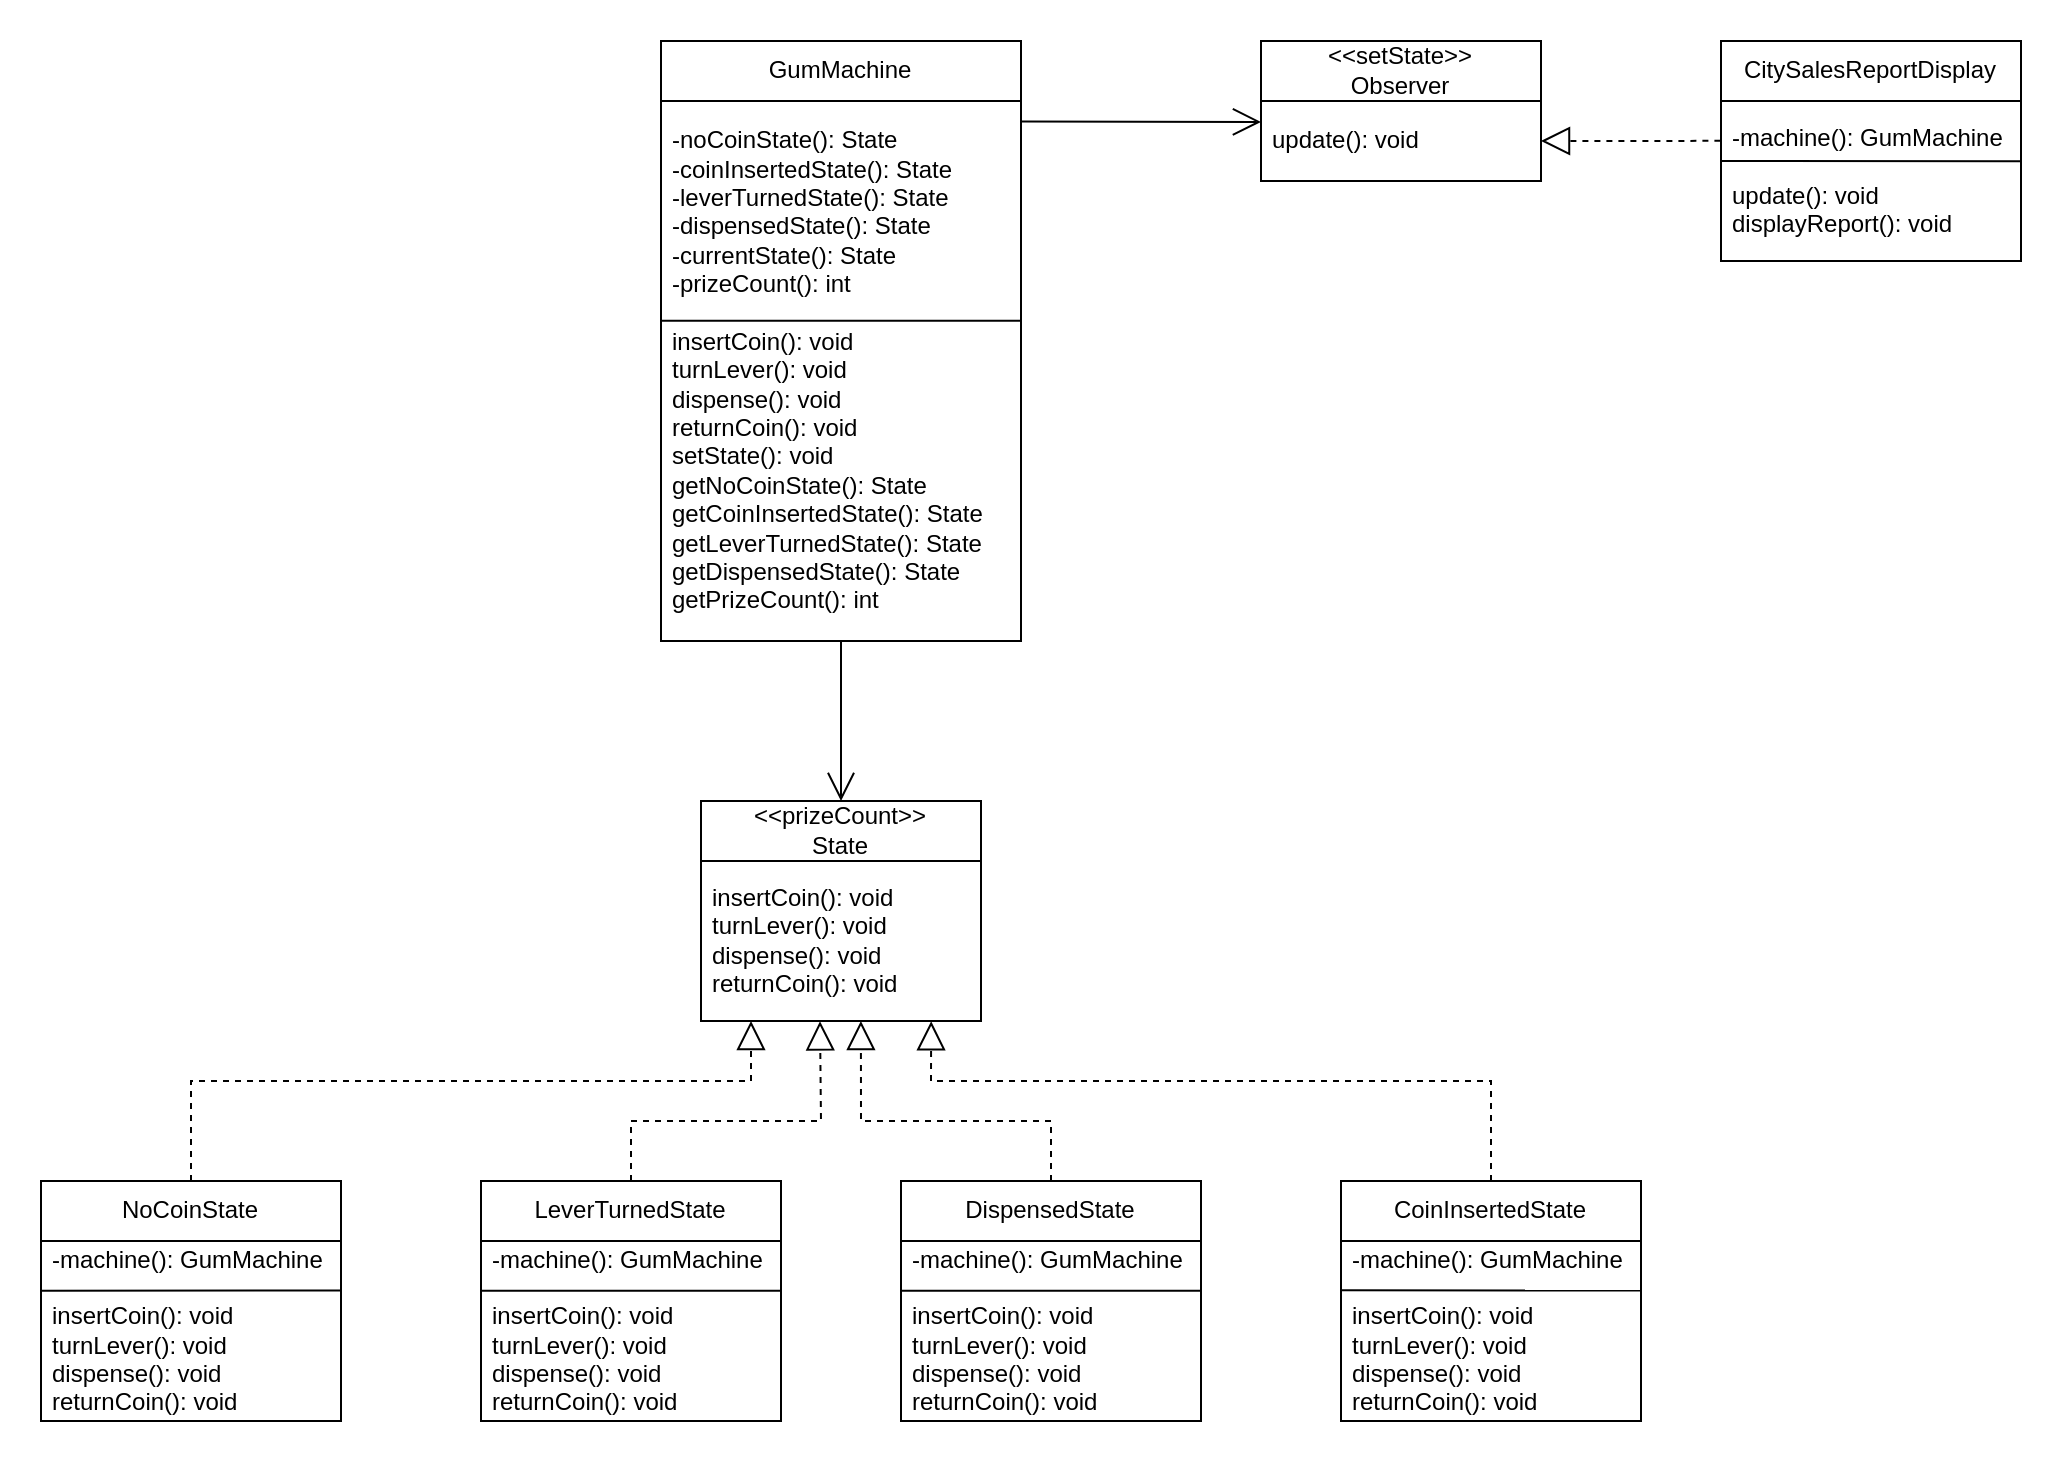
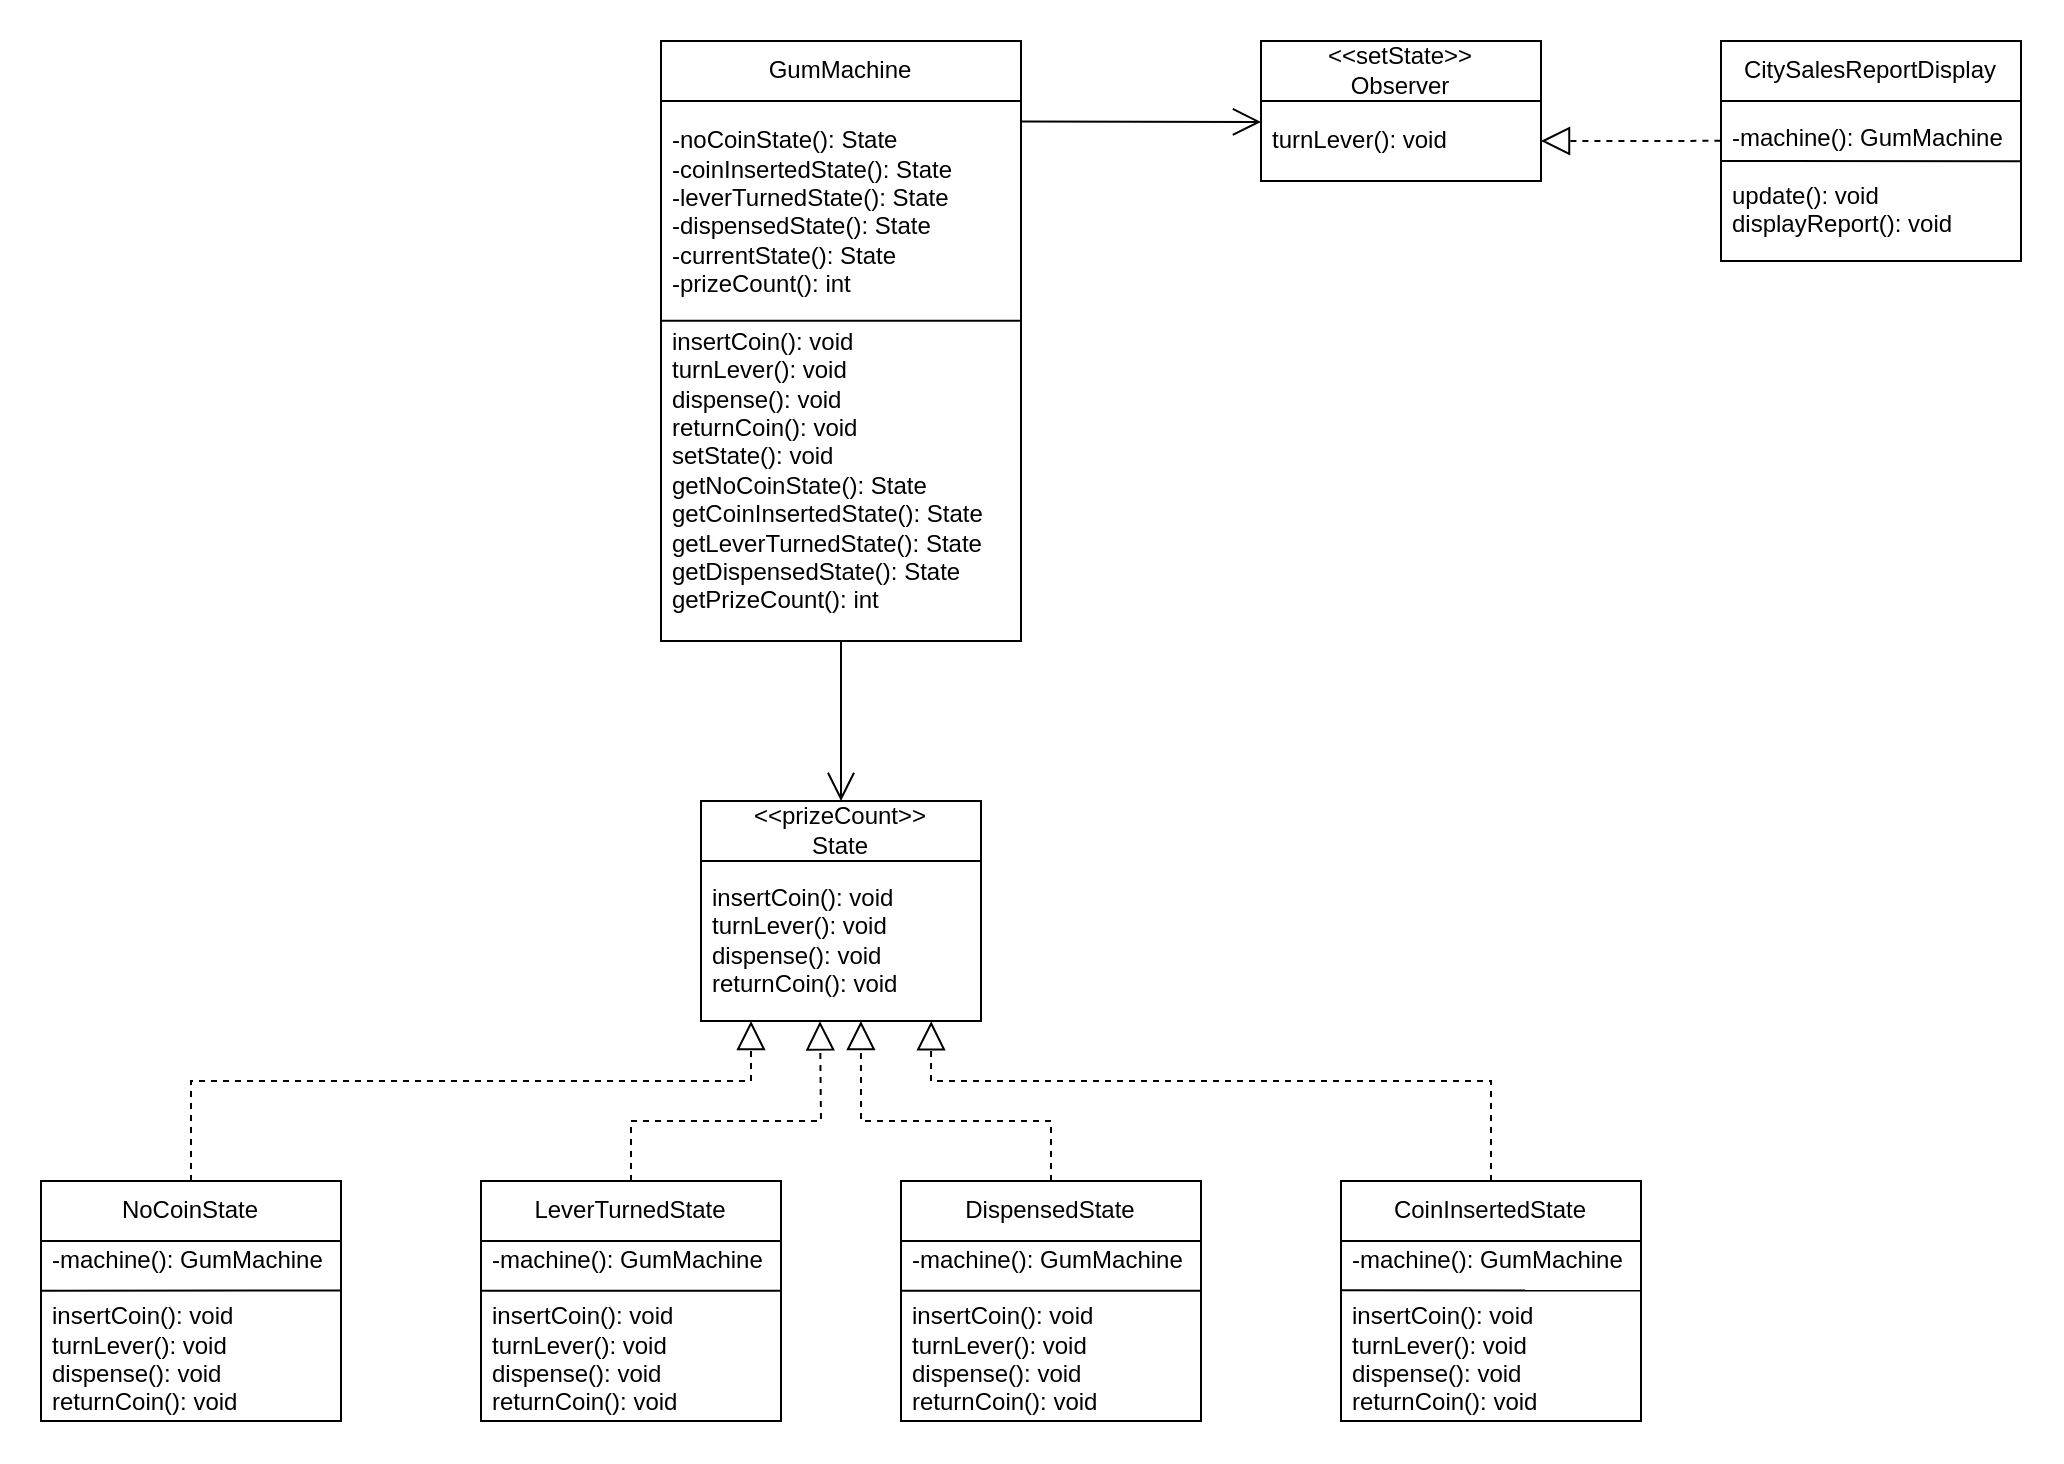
(1358, 141) -> (1378, 141)
